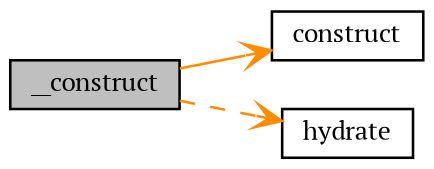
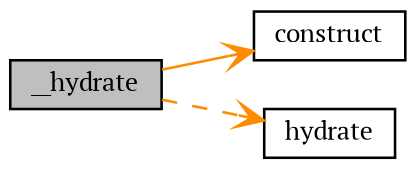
(95, 85) -> (86, 85)
